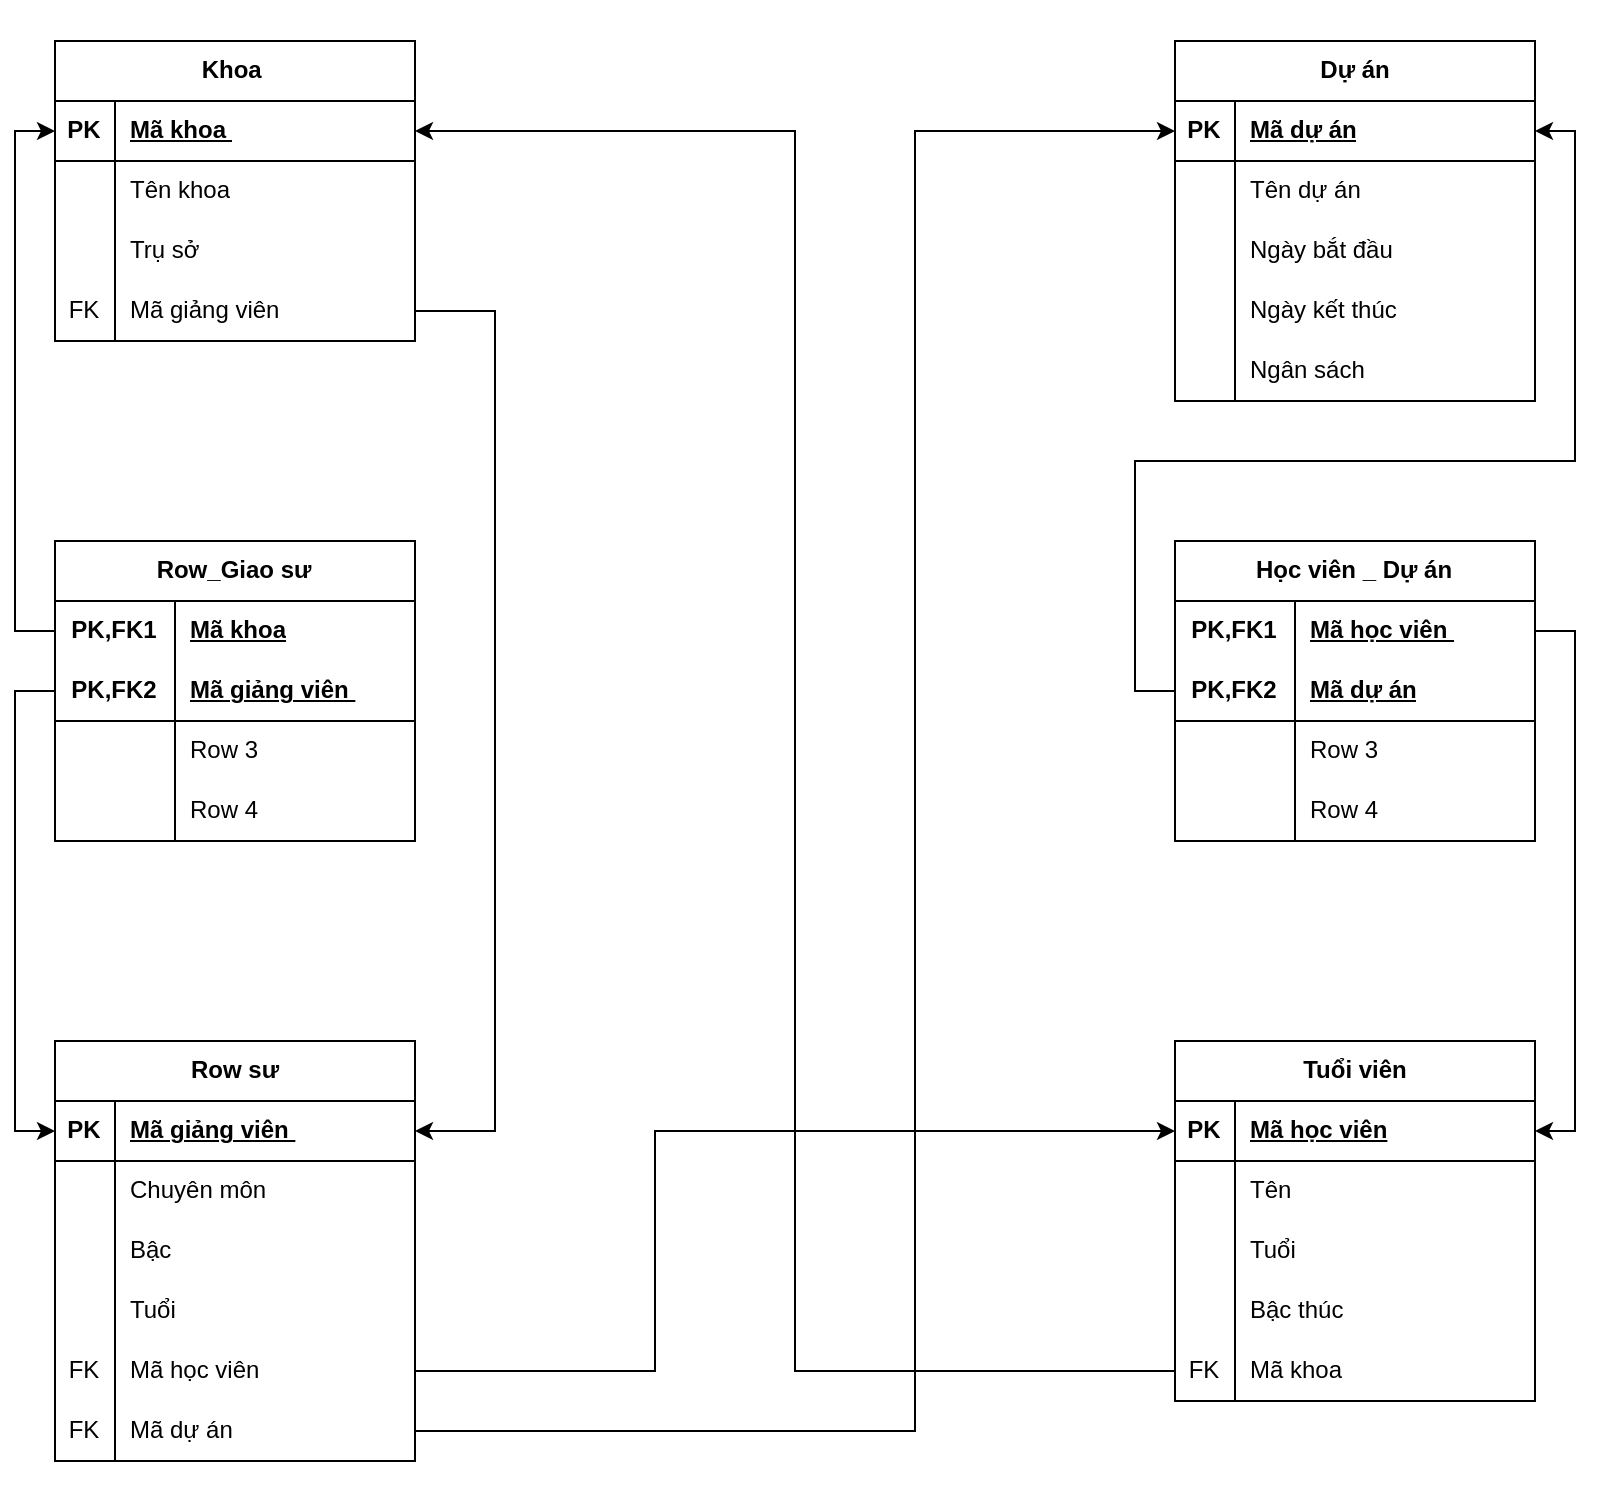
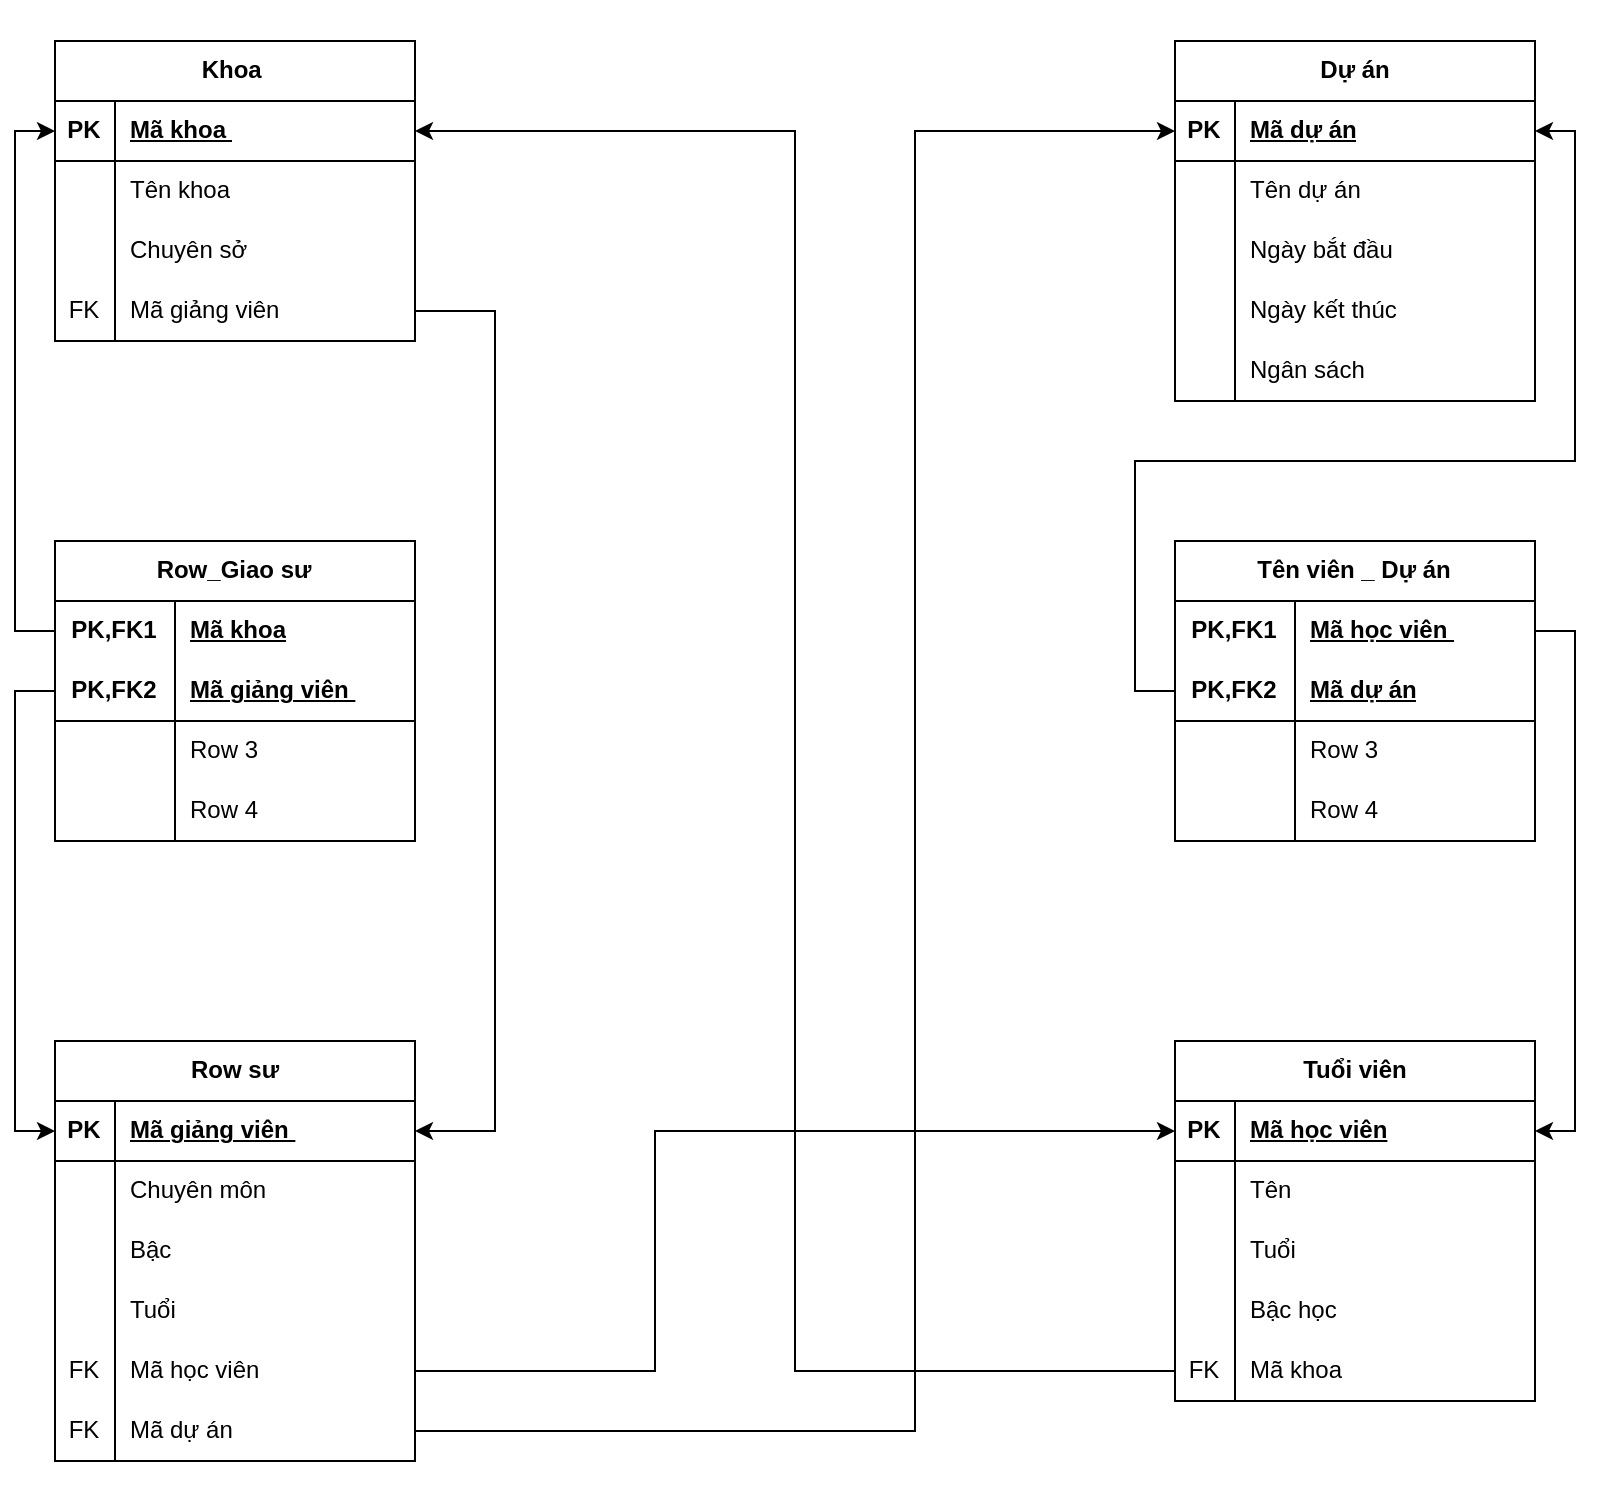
(168, 251) -> (188, 251)
(1355, 571) -> (1355, 571)
(1302, 1311) -> (1295, 1311)
